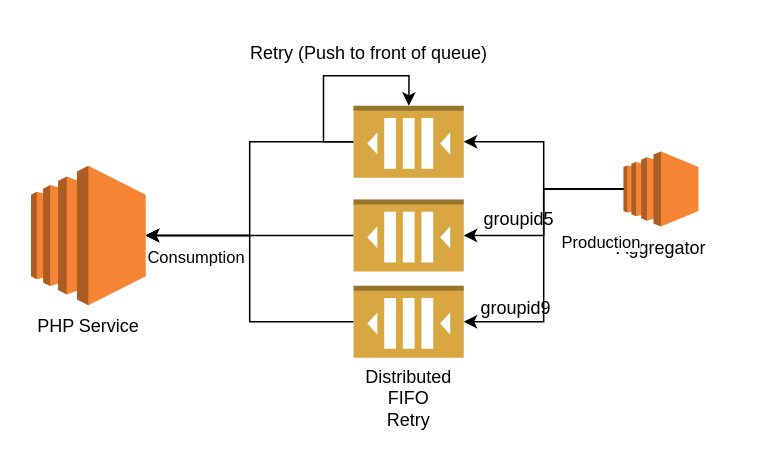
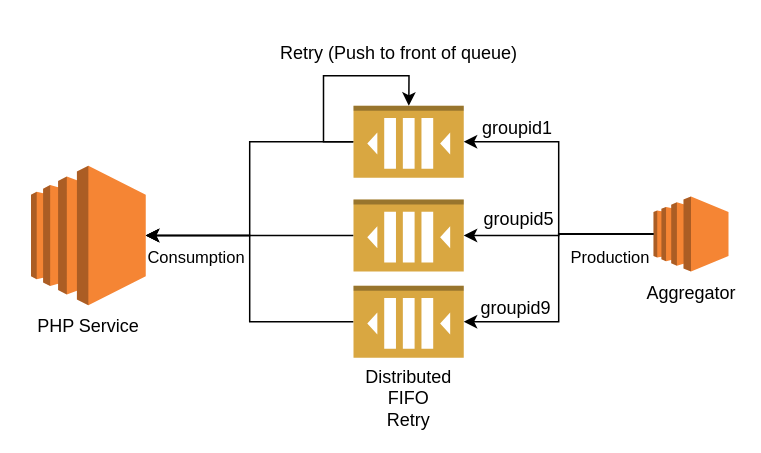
(368, 53) -> (398, 53)
none -> (516, 128)
(661, 189) -> (691, 234)
